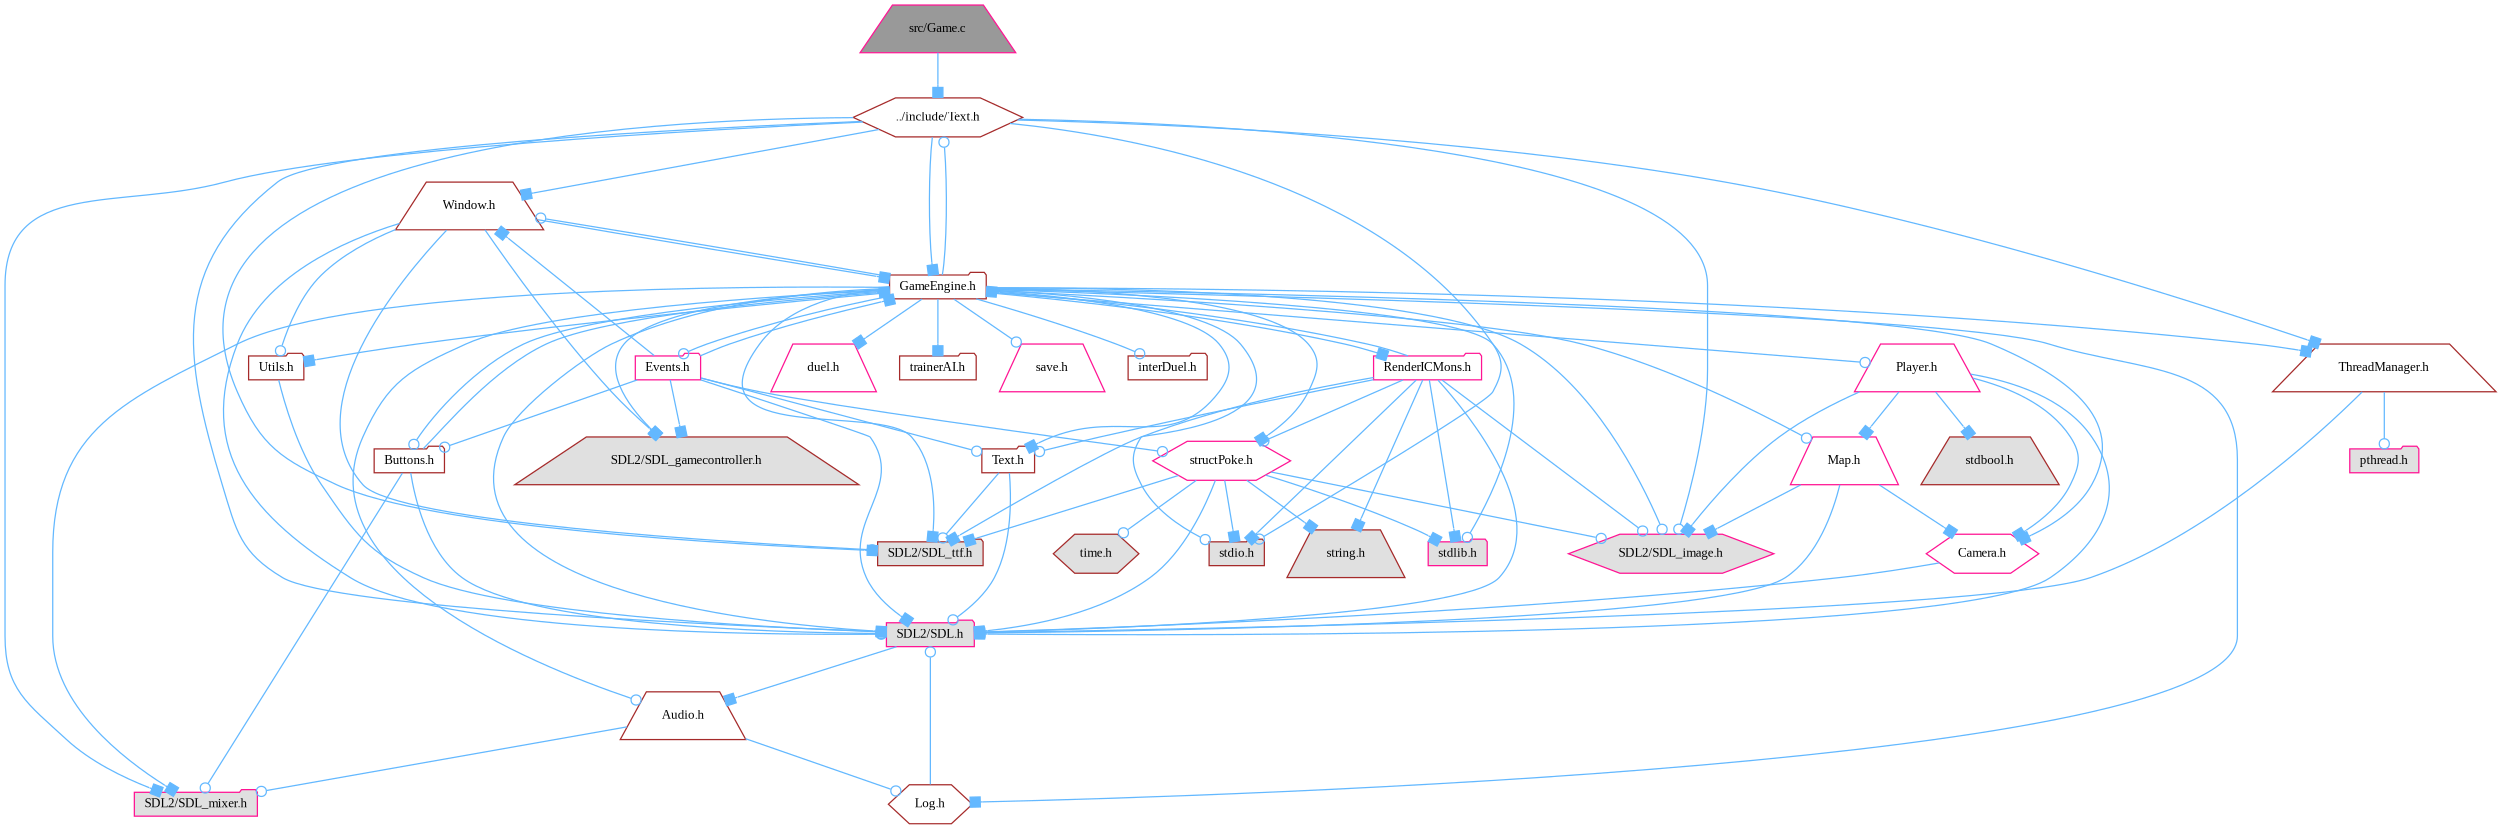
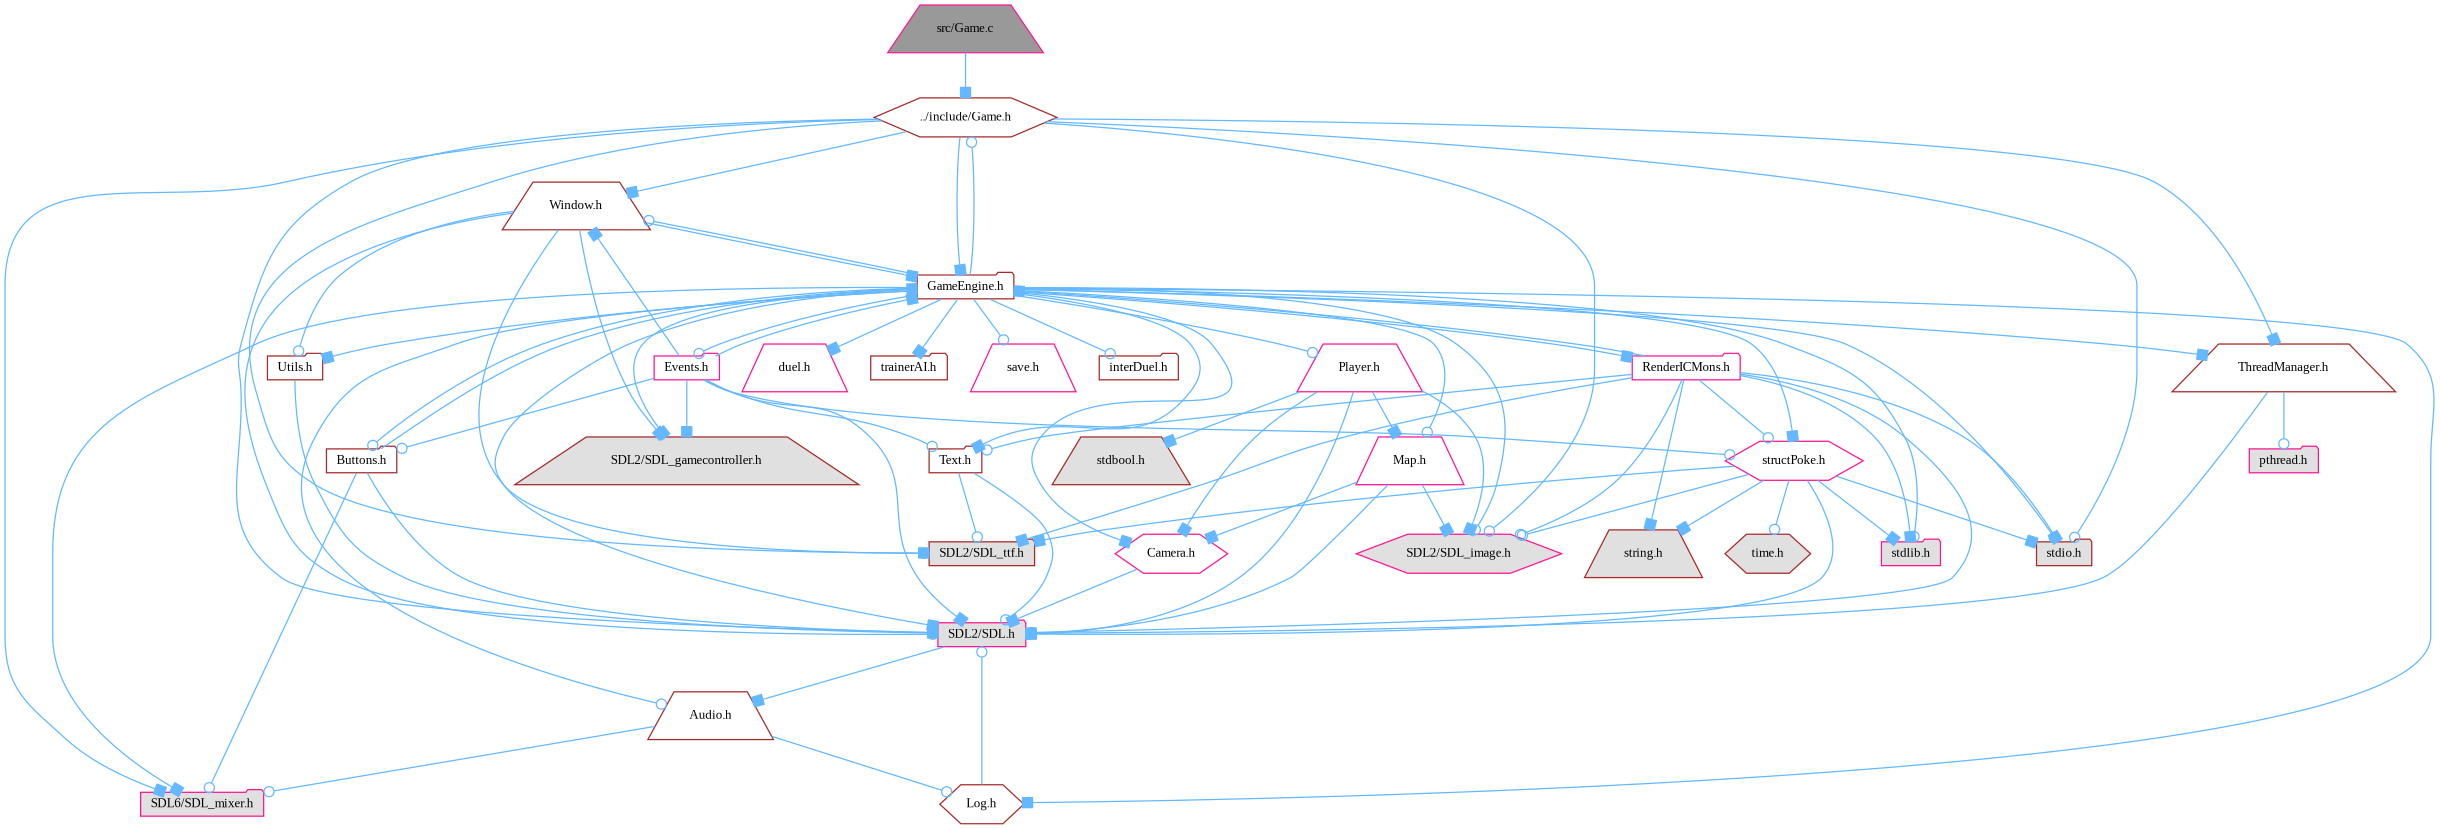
(938, 117) -> (966, 117)
(765, 409) -> none
(196, 804) -> (202, 804)
